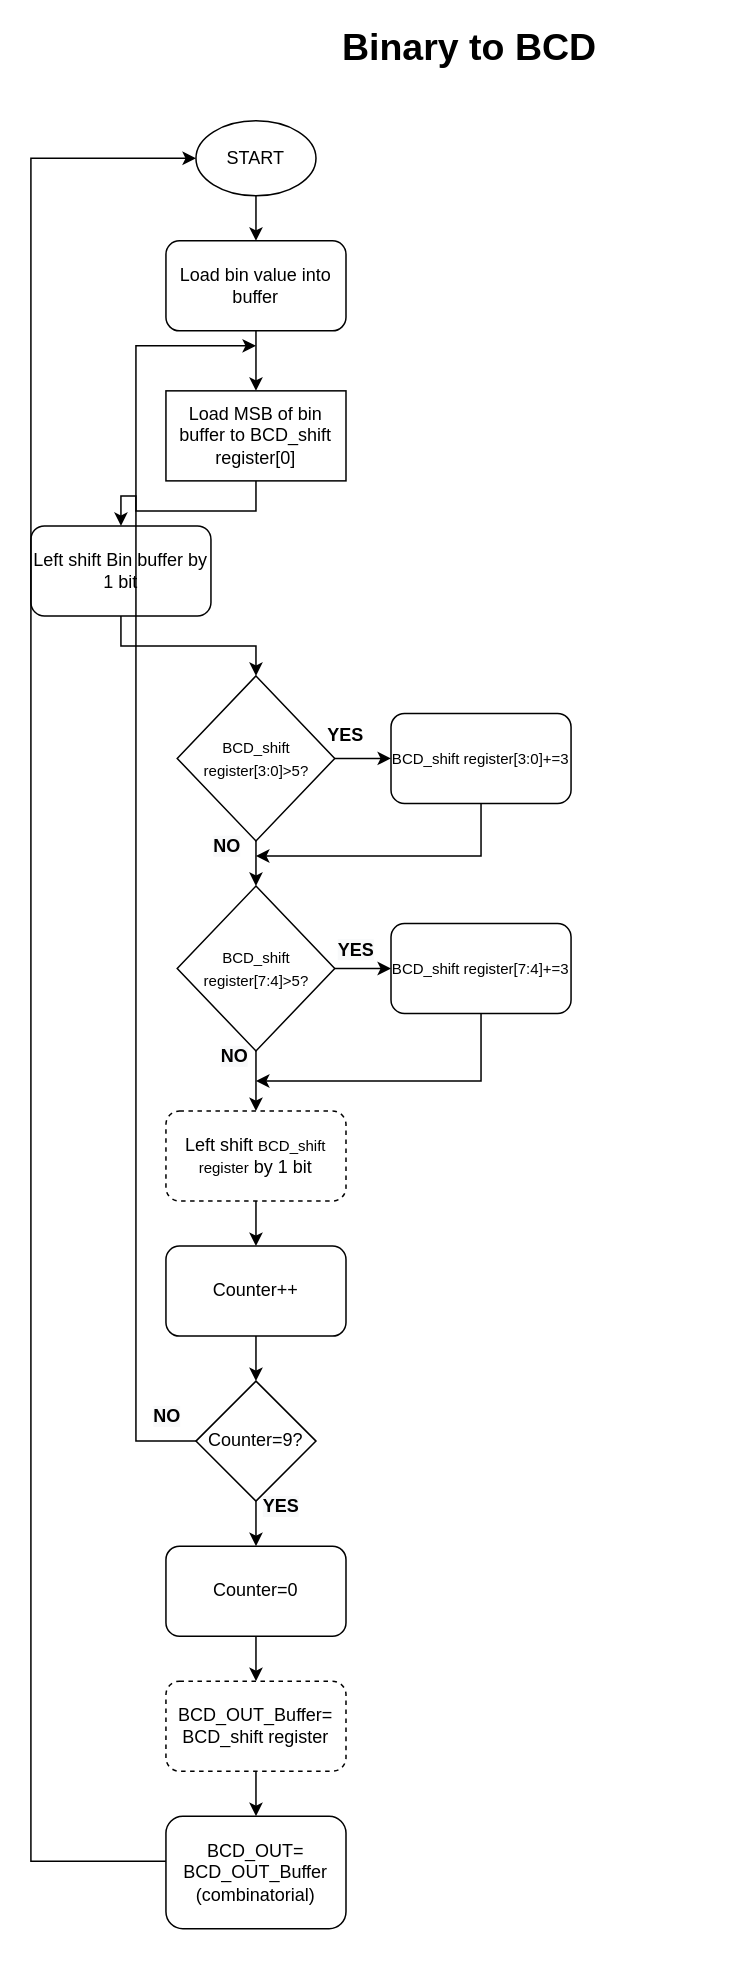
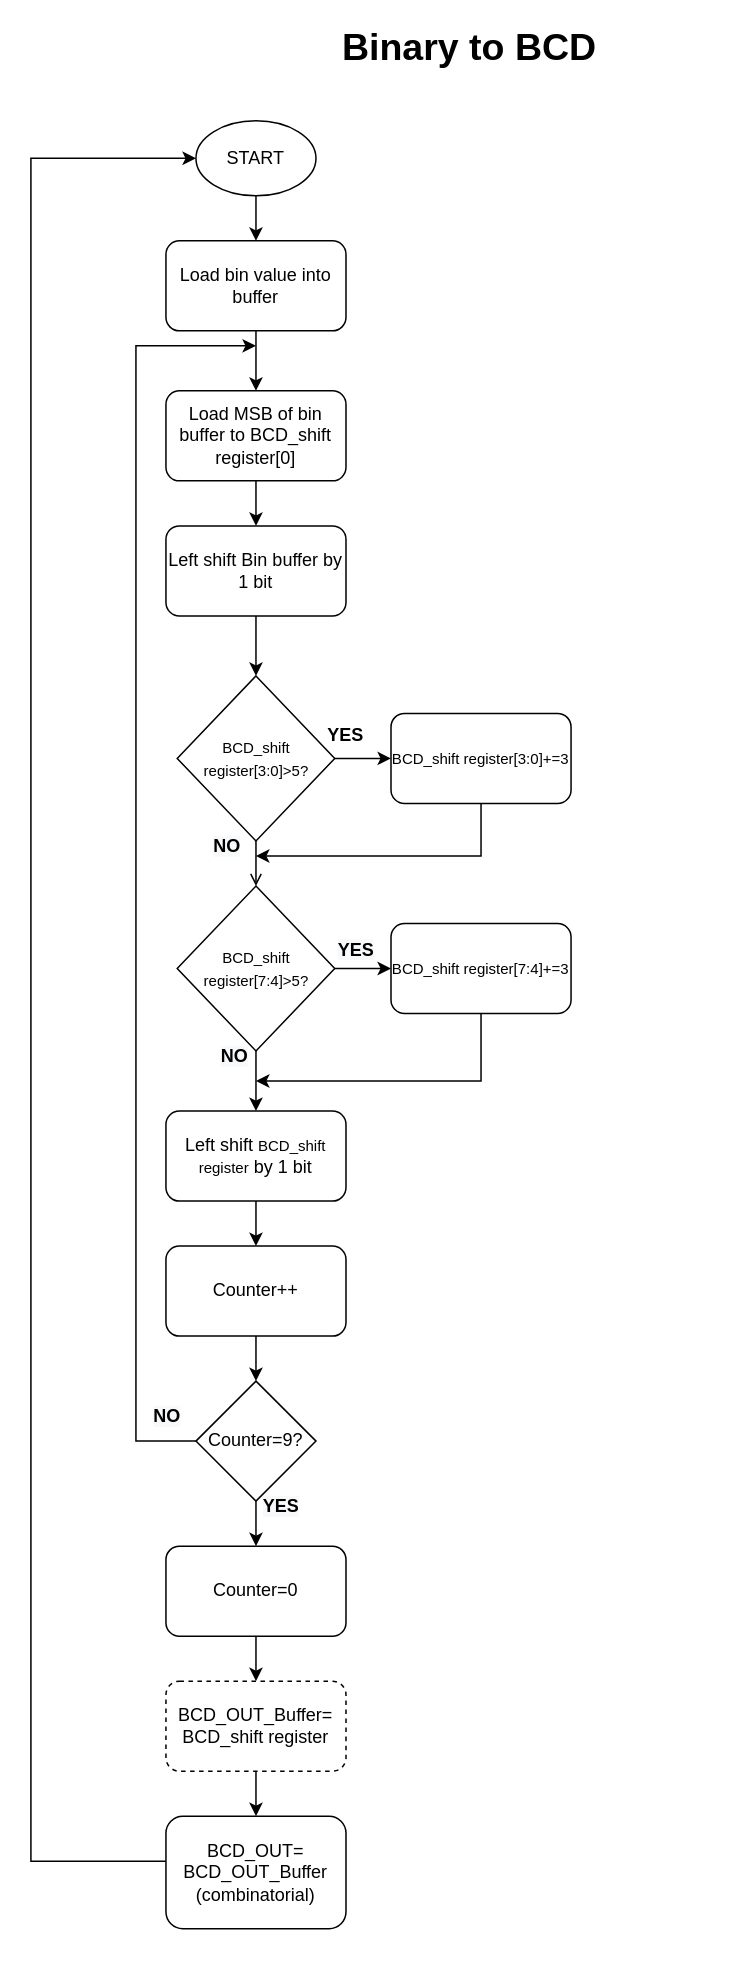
(256, 436) -> (256, 436)
(121, 571) -> (256, 571)
(256, 874) -> (256, 876)
(256, 1156) -> (256, 1156)
